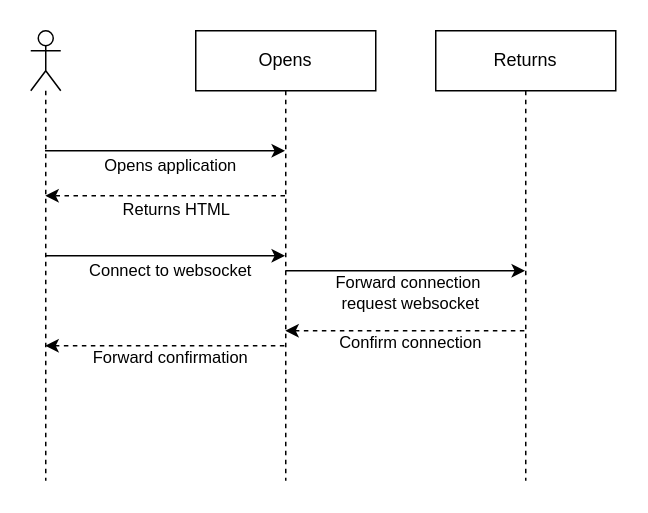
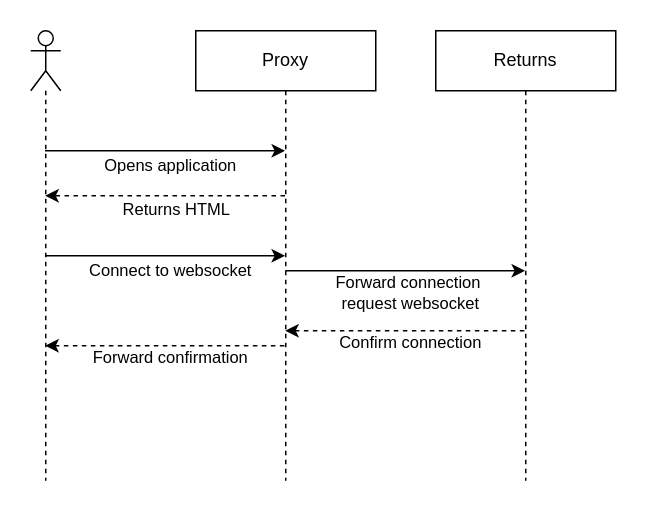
(286, 61) -> (286, 61)
